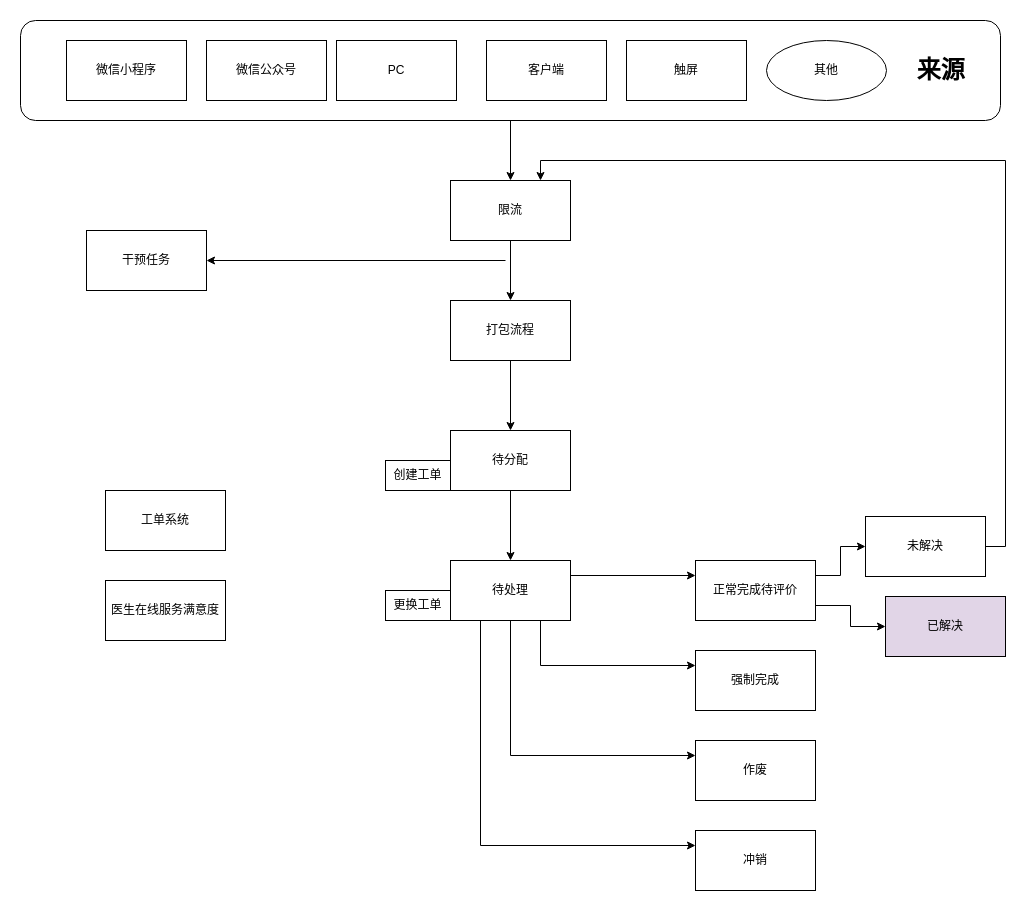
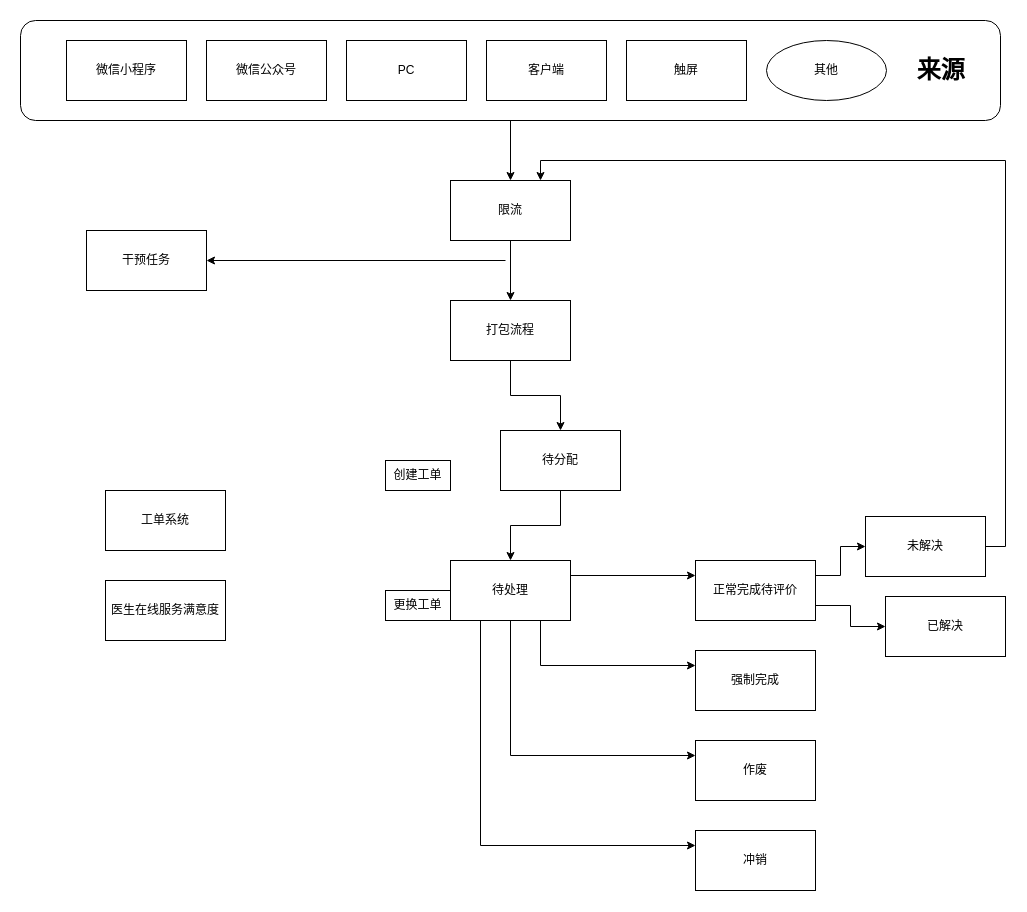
(397, 71) -> (407, 71)
(511, 461) -> (561, 461)
(946, 627) -> (946, 627)
